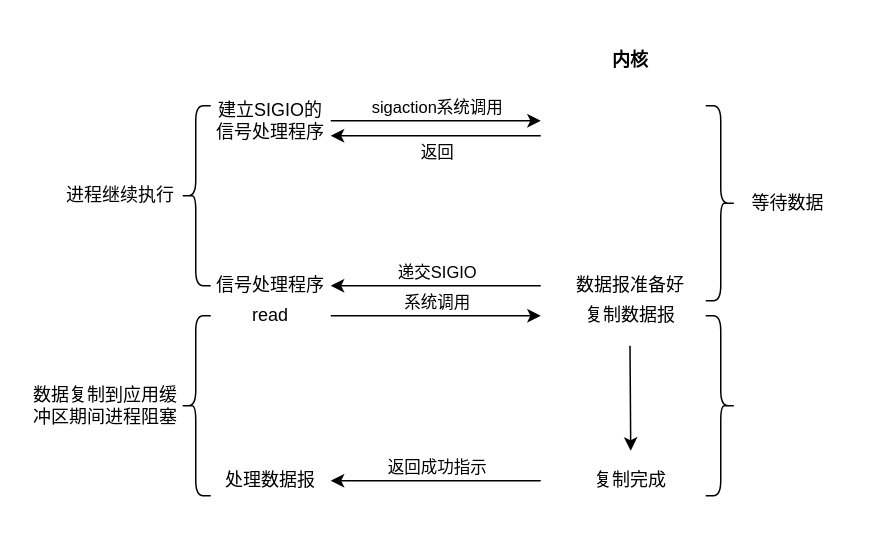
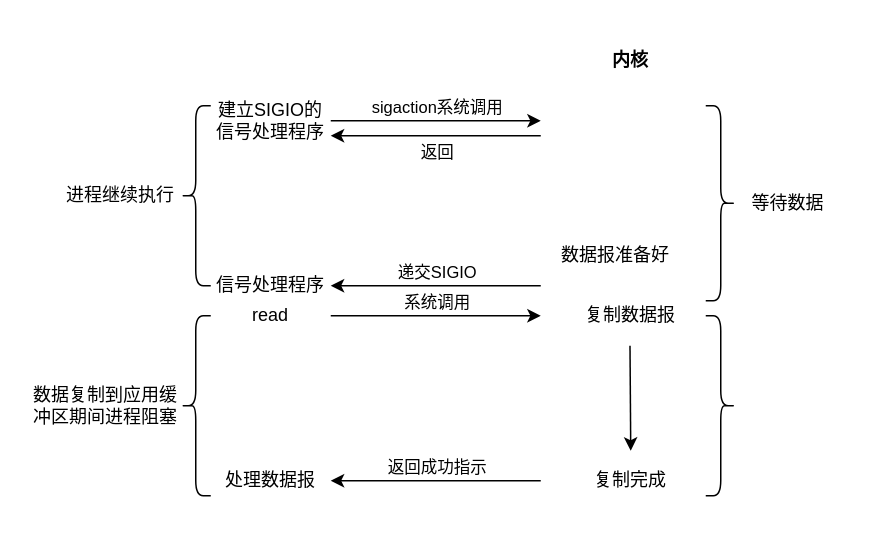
(631, 286) -> (616, 256)
